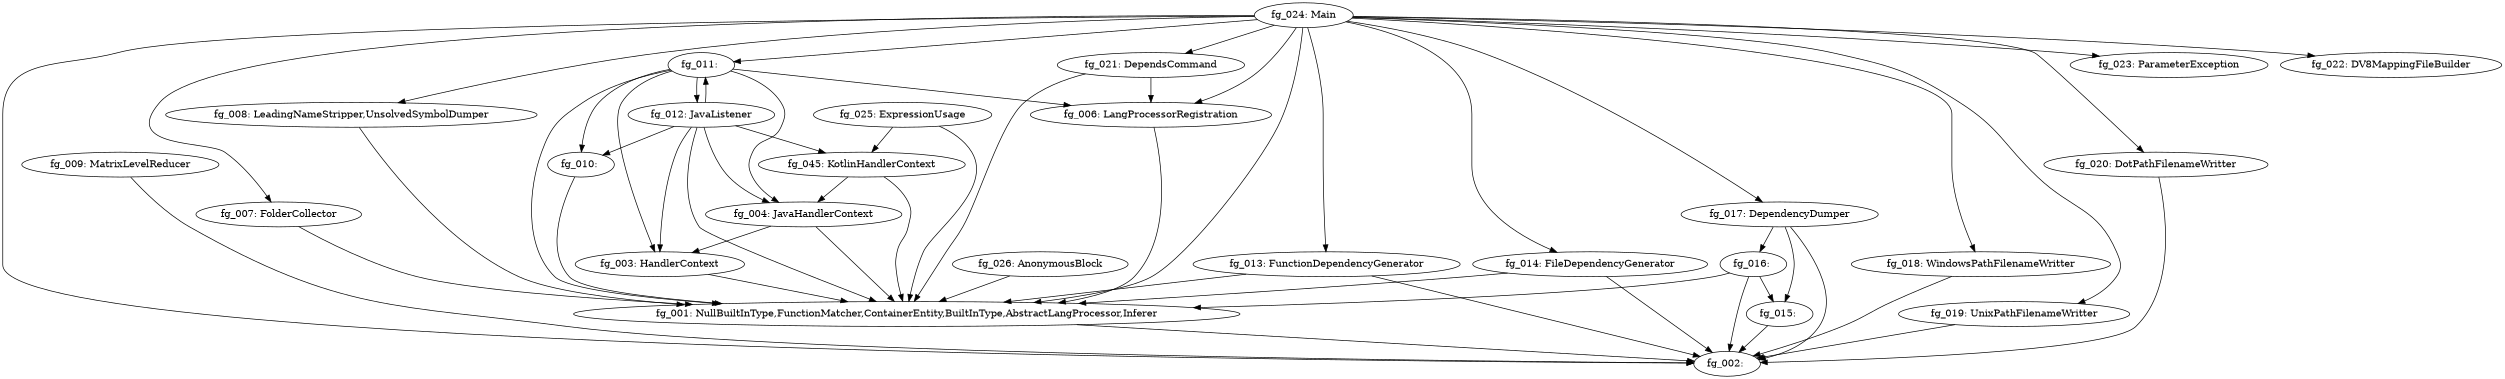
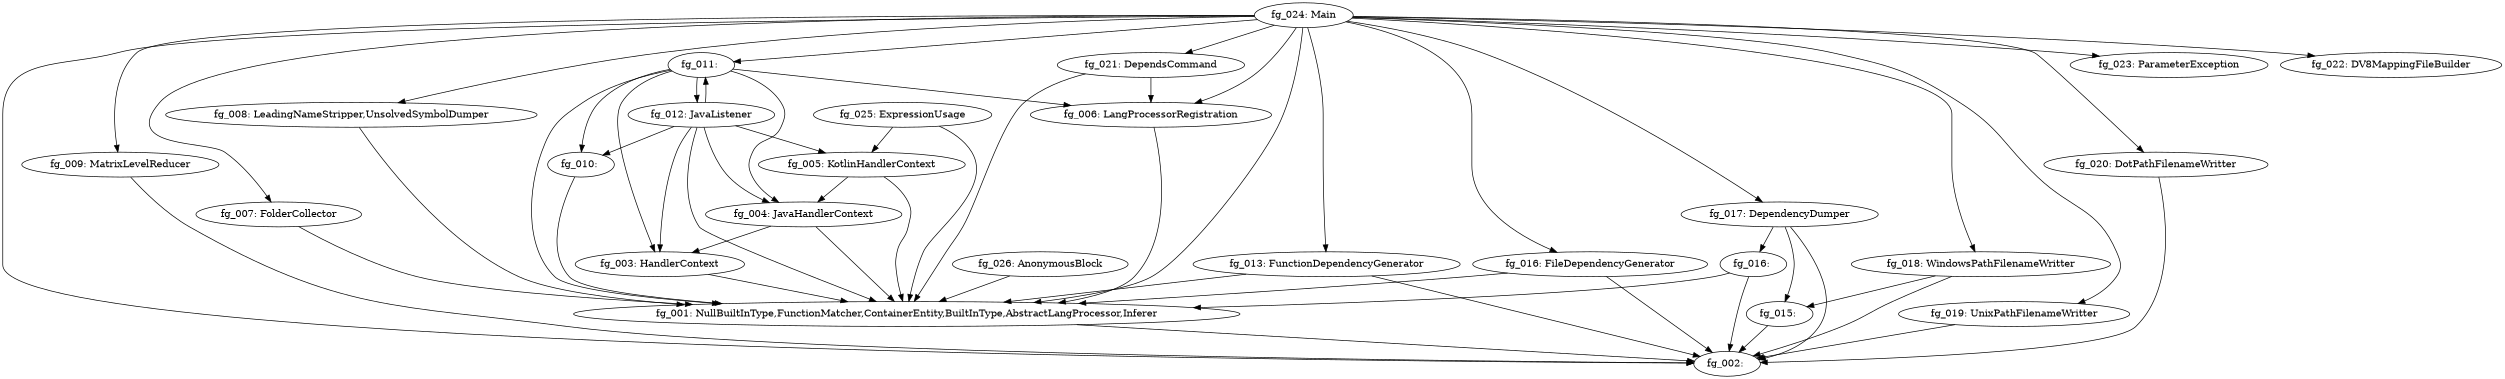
none -> (645, 20)
(862, 165) -> (862, 165)
(1590, 264) -> (1590, 264)
(1765, 286) -> (1875, 291)
